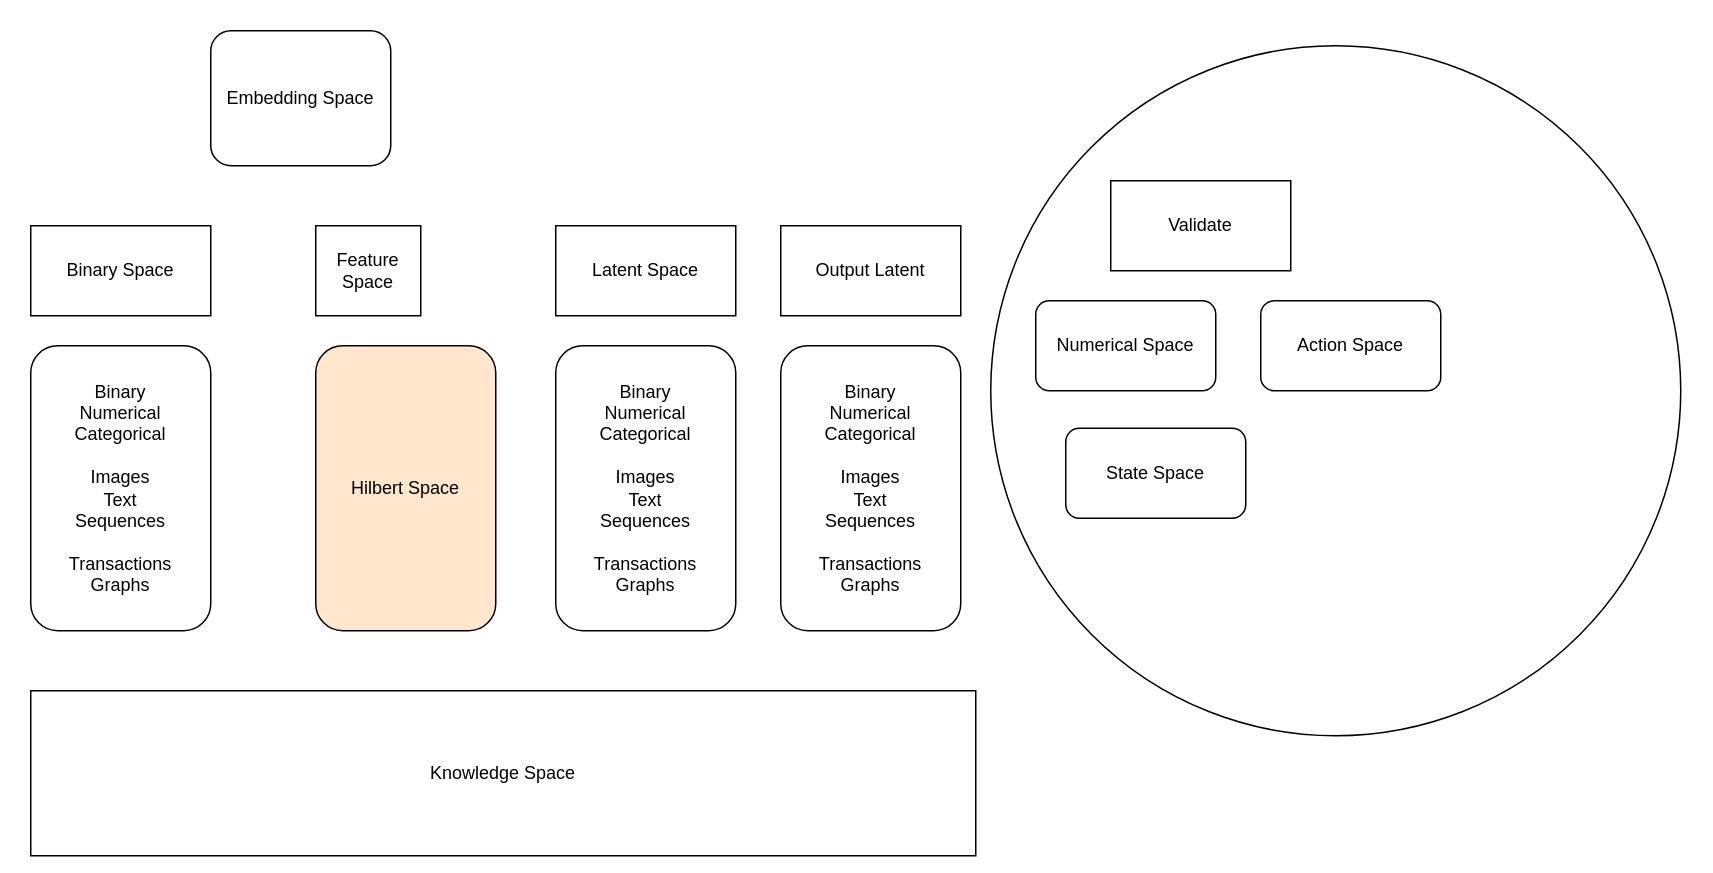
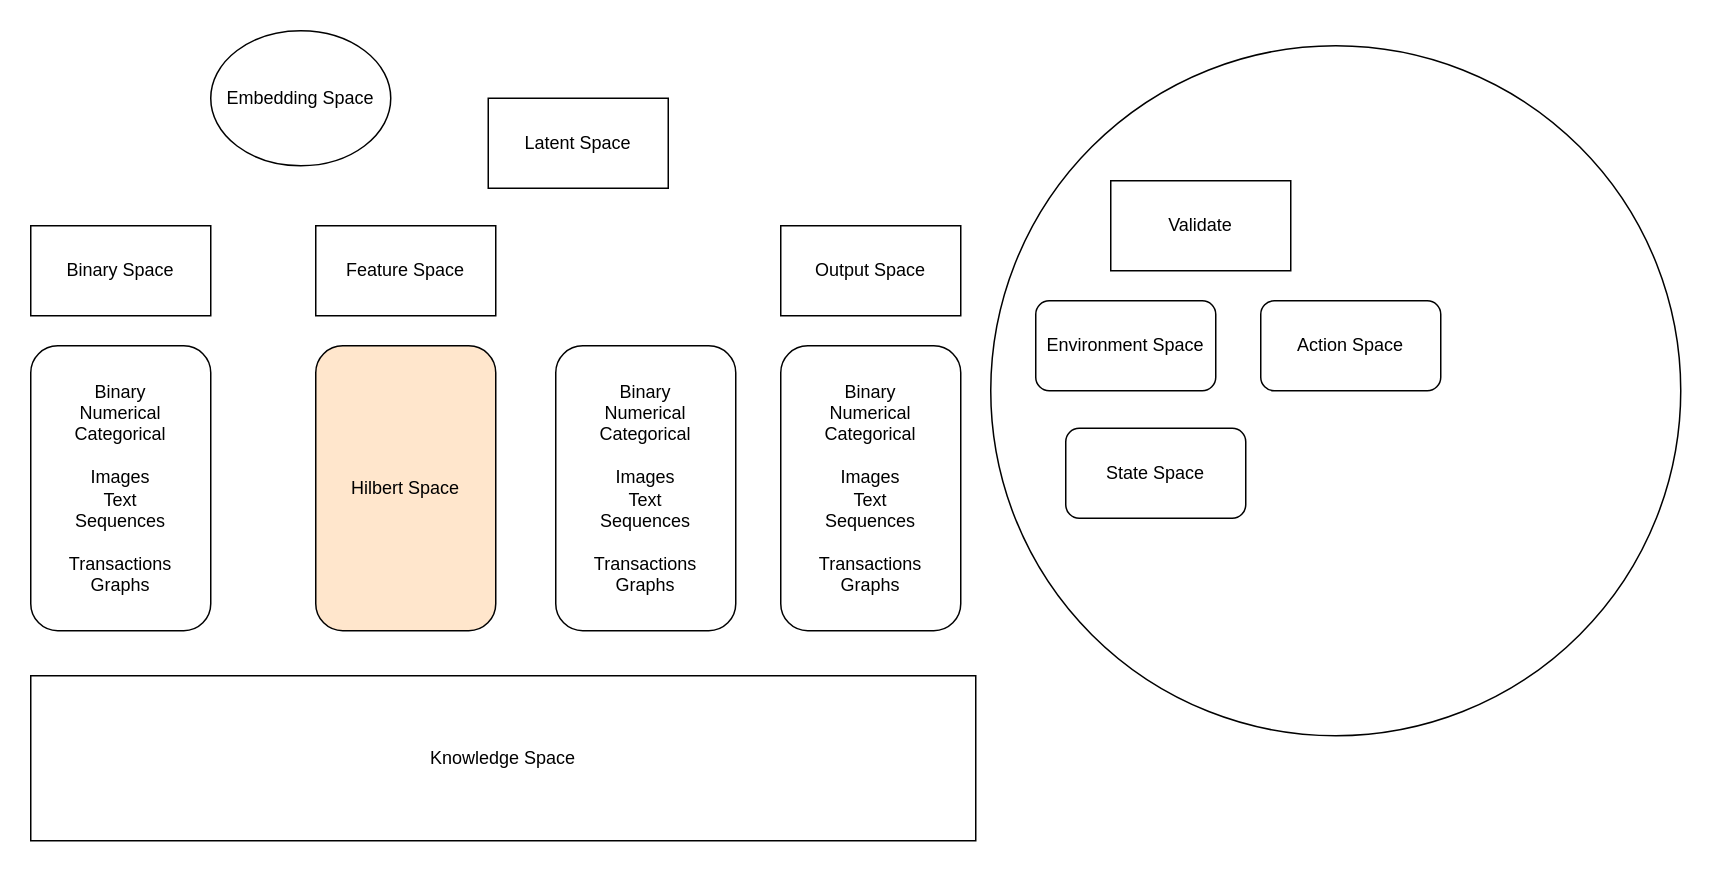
(301, 98) -> (301, 98)
(368, 271) -> (406, 271)
(646, 271) -> (578, 143)
(871, 271) -> (871, 271)
(1126, 346) -> (1126, 346)
(503, 773) -> (503, 758)
